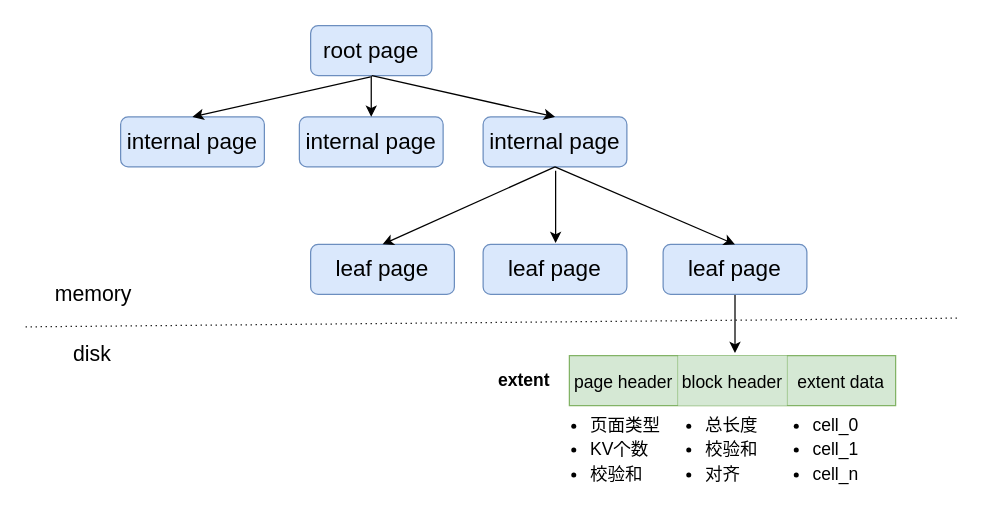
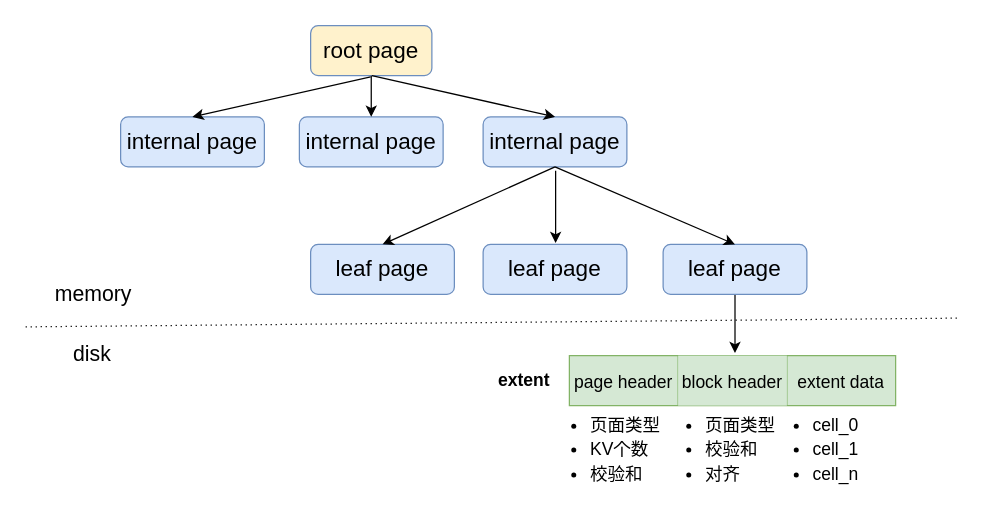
(371, 51) -> (371, 51)
(682, 446) -> (691, 446)
